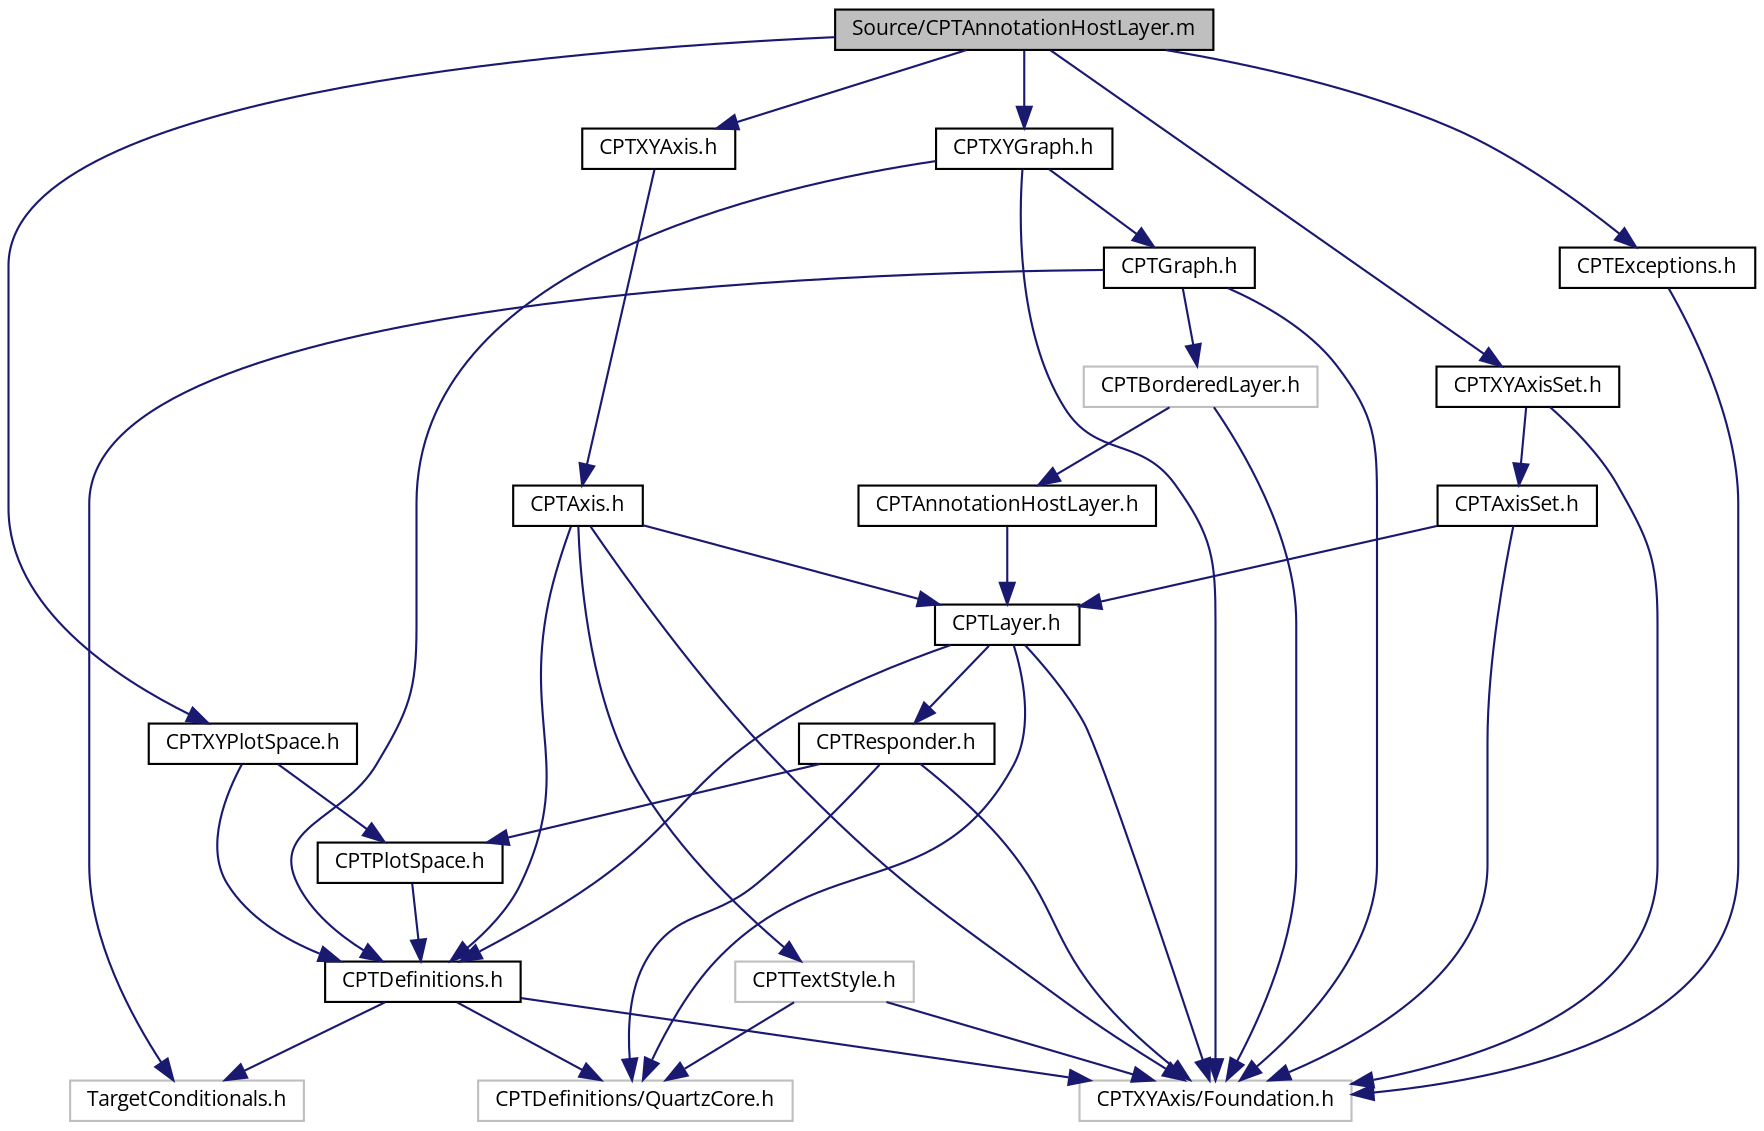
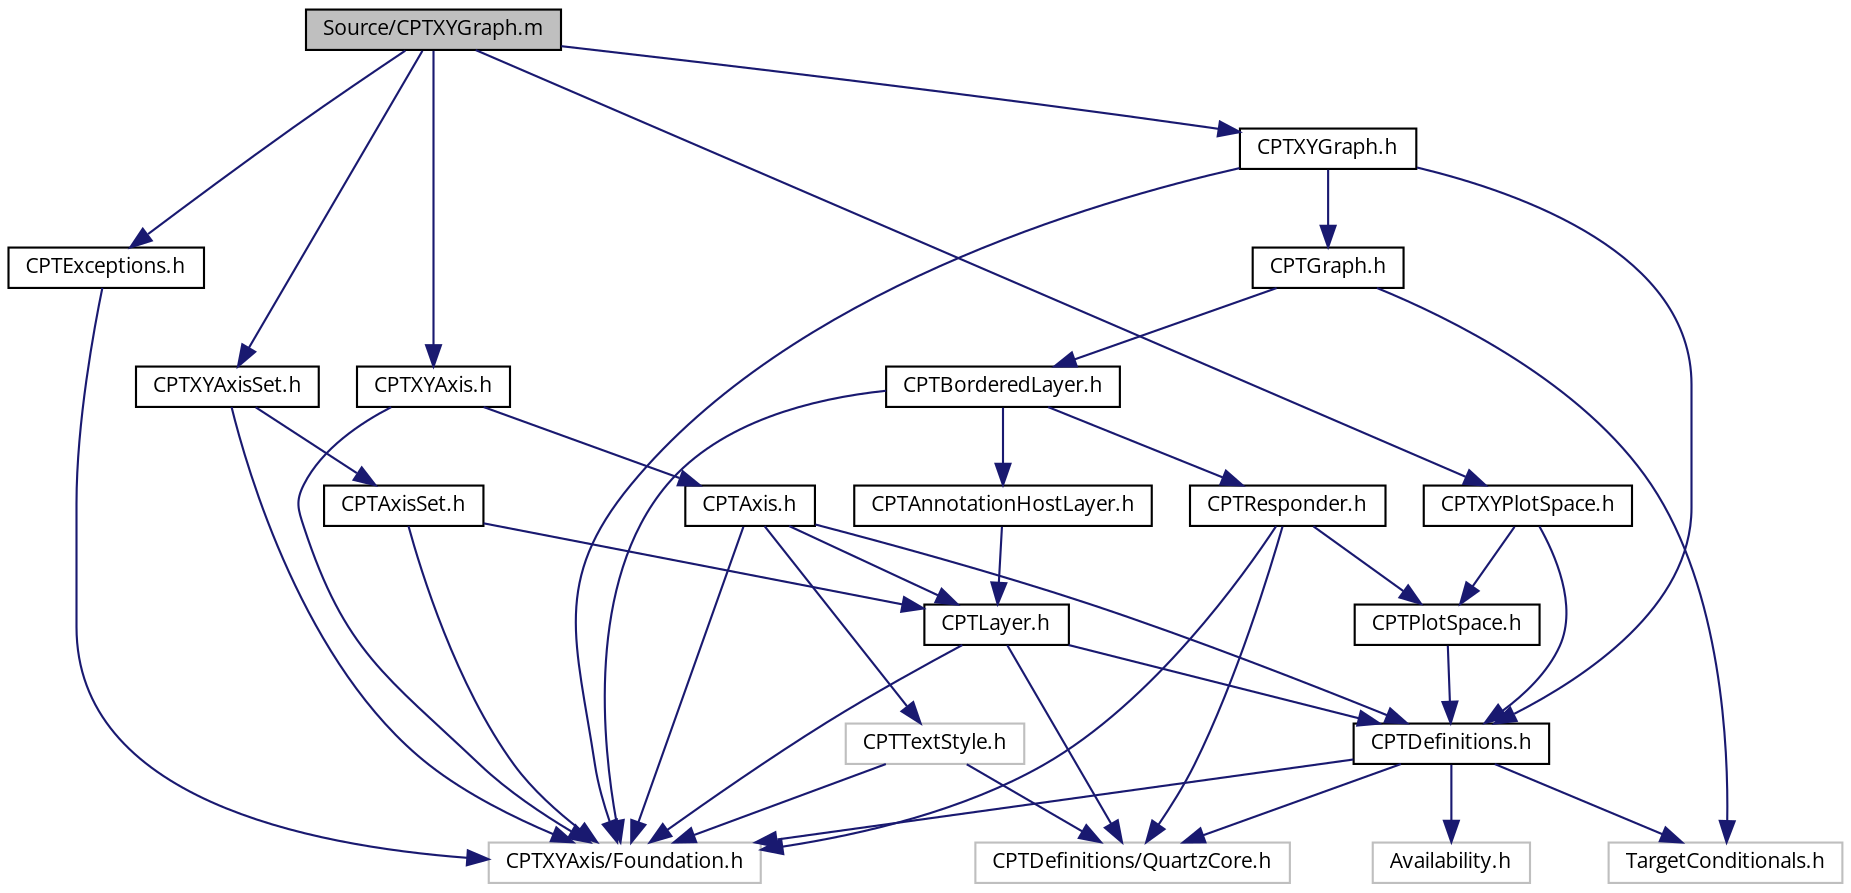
(1024, 30) -> (434, 30)
(1201, 387) -> (1003, 387)
(1377, 664) -> (358, 640)
(959, 677) -> (1135, 442)
none -> (1451, 863)
